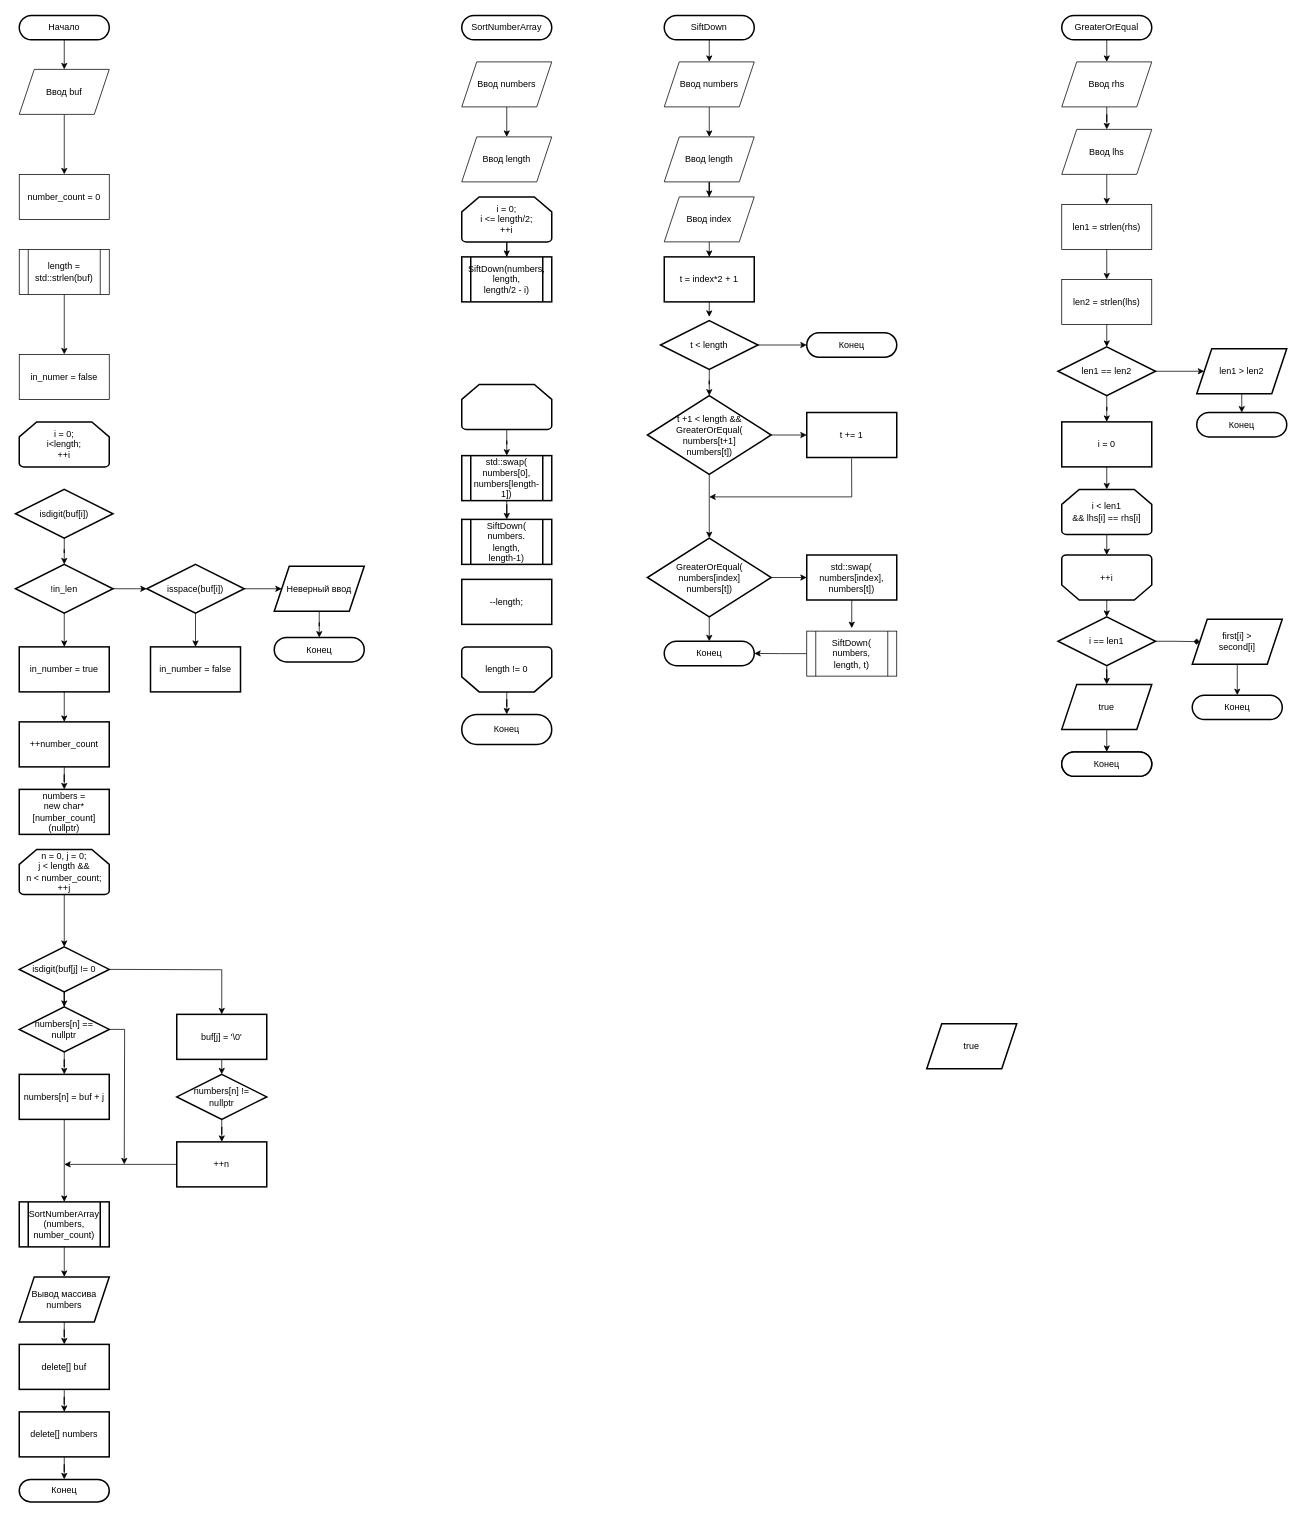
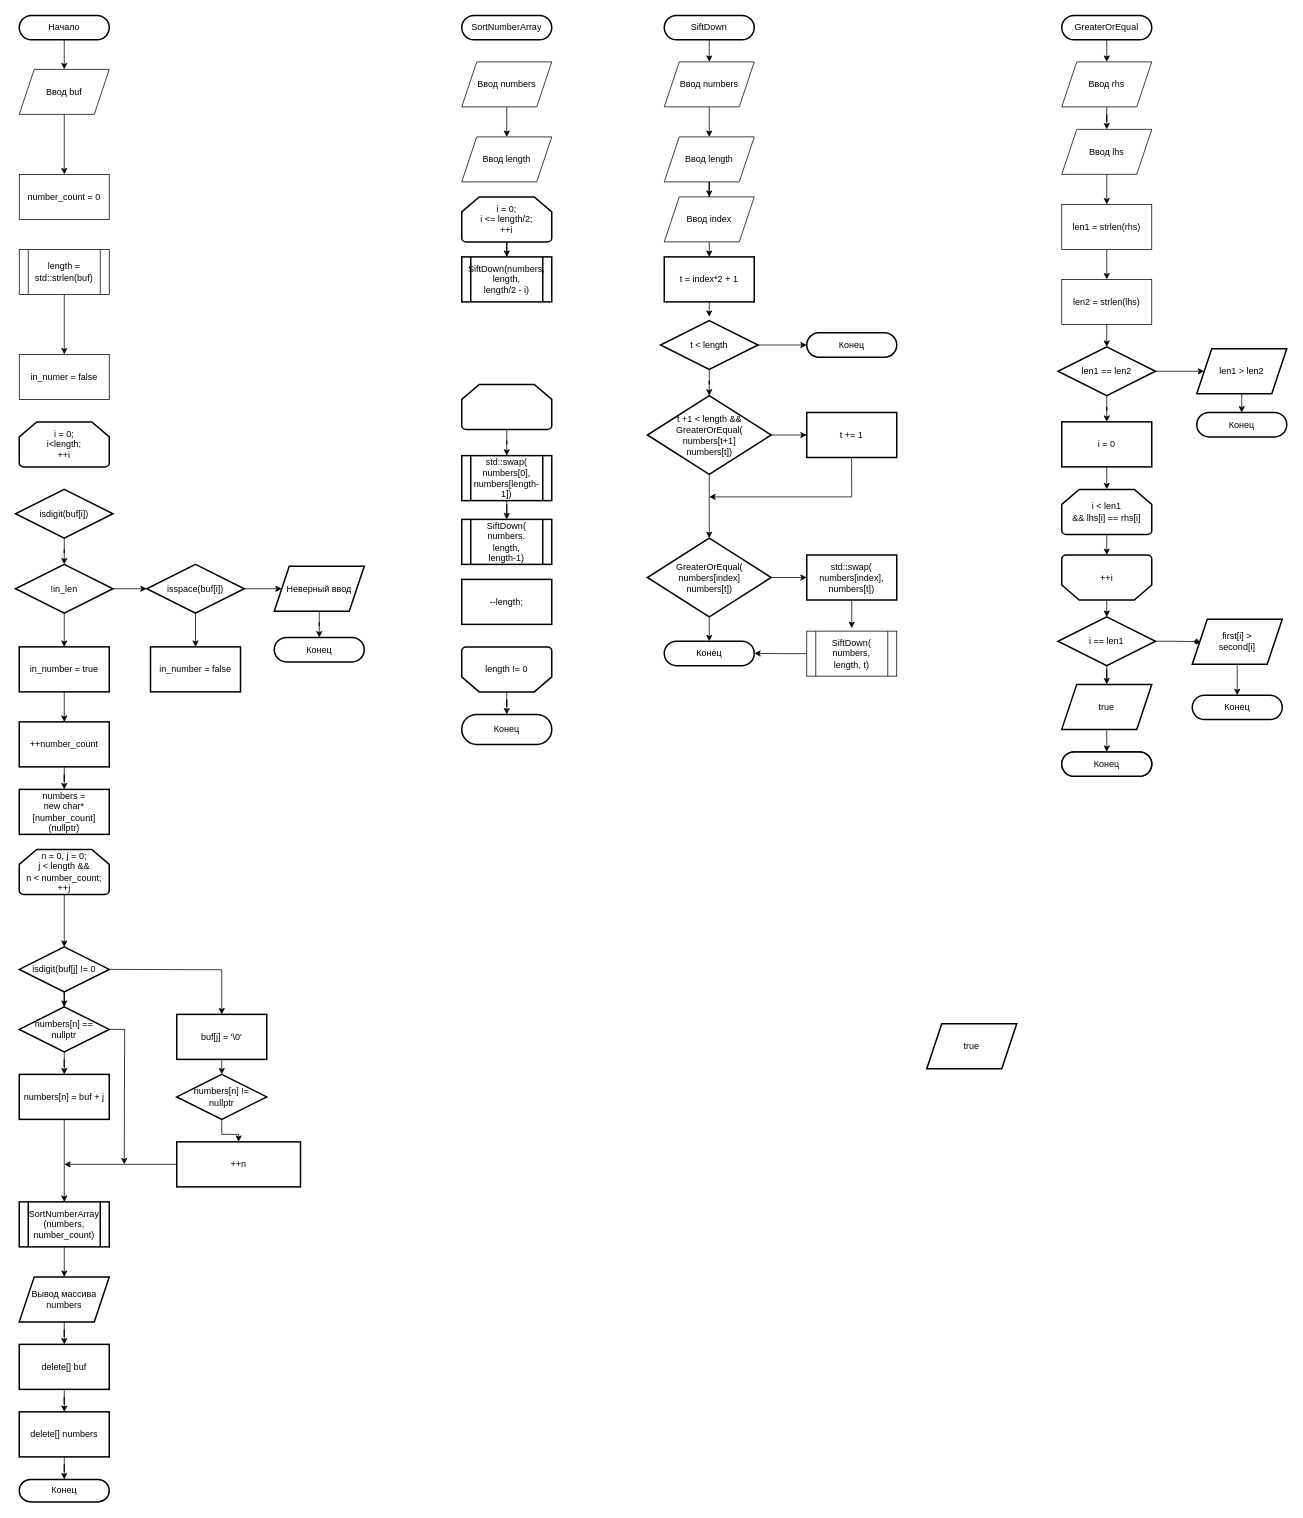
(222, 1164) -> (239, 1164)
